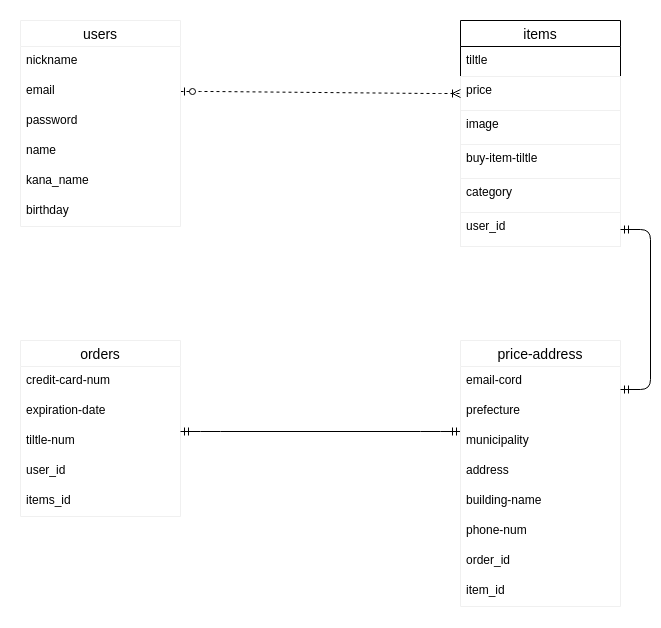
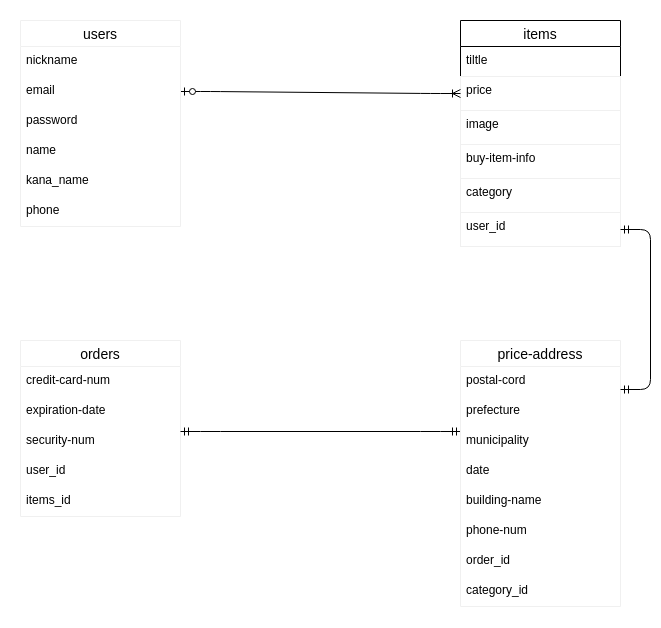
(320, 92) -> (320, 92)
(510, 158) -> (507, 158)
(51, 210) -> (43, 210)
(496, 380) -> (501, 380)
(55, 440) -> (65, 440)
(490, 470) -> (479, 470)
(486, 590) -> (501, 590)
